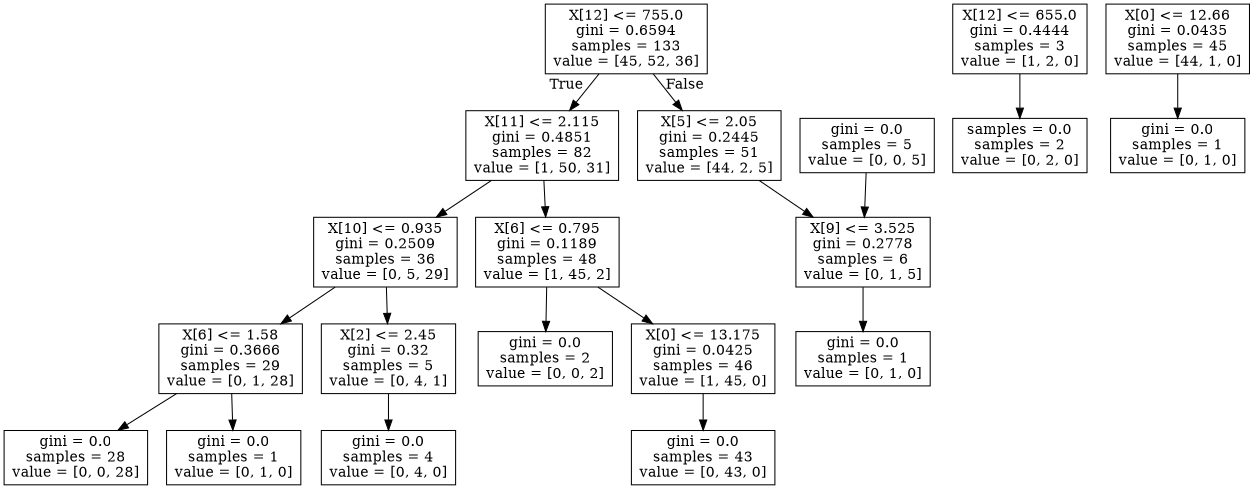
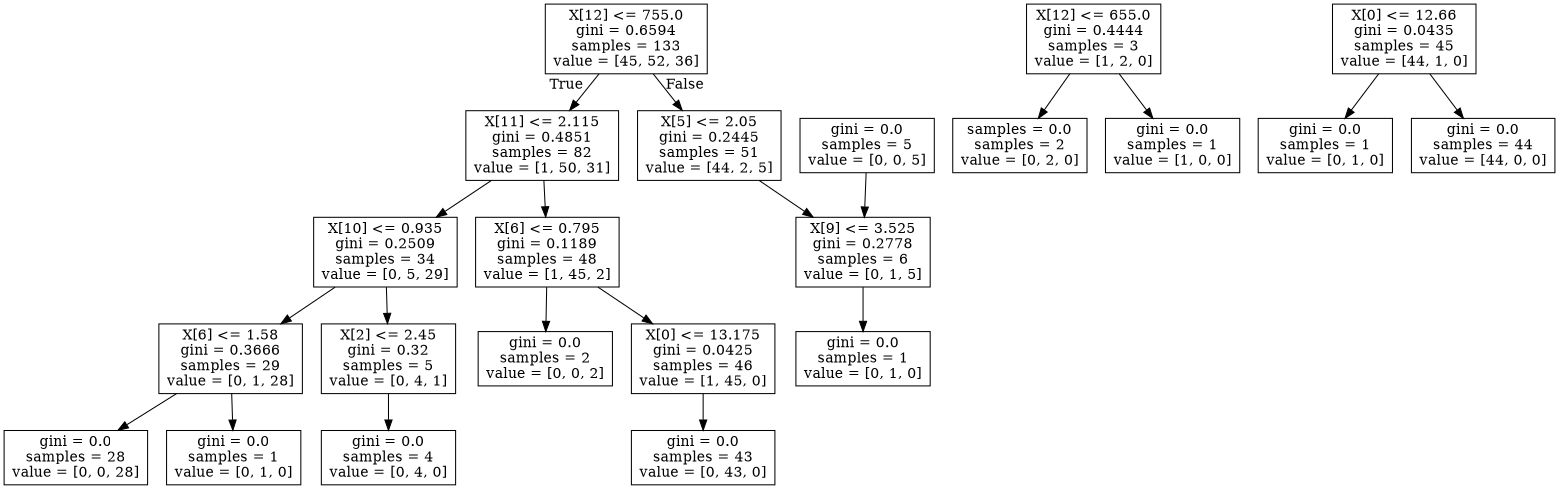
none -> (1173, 146)
none -> (1483, 146)
(385, 252) -> (385, 252)
